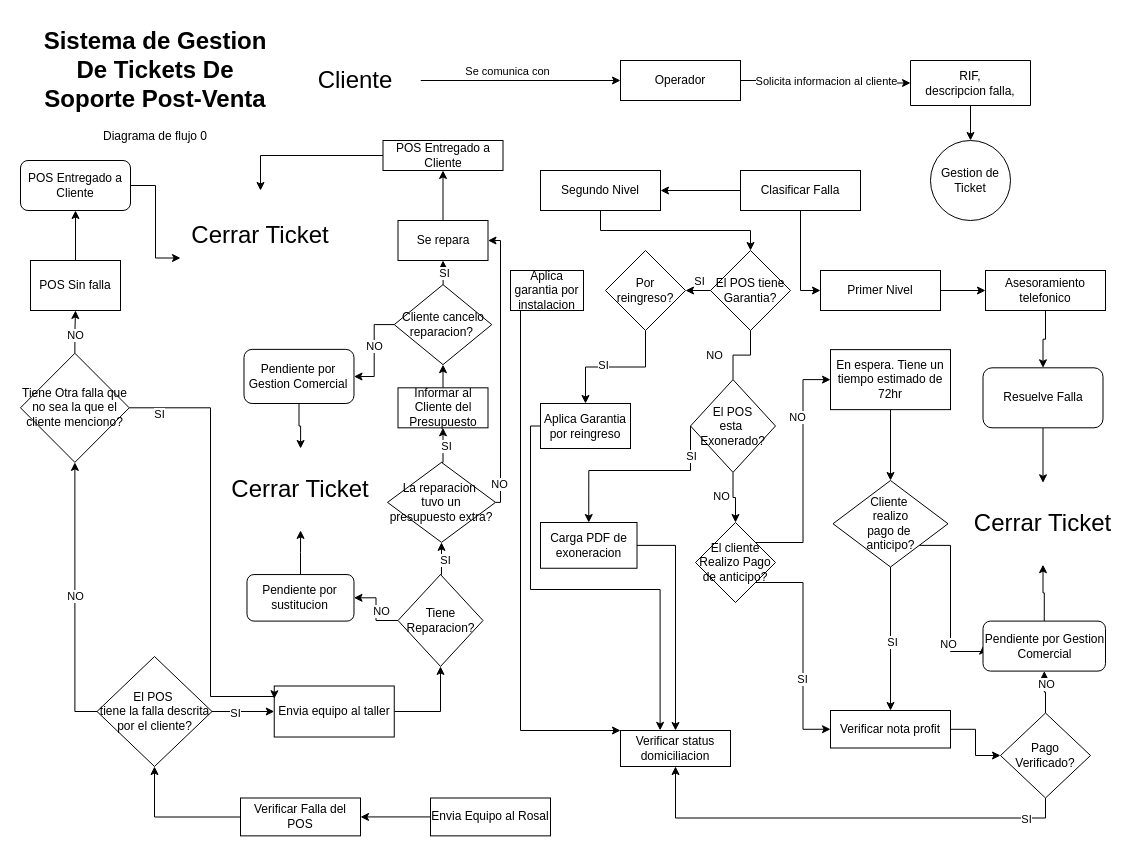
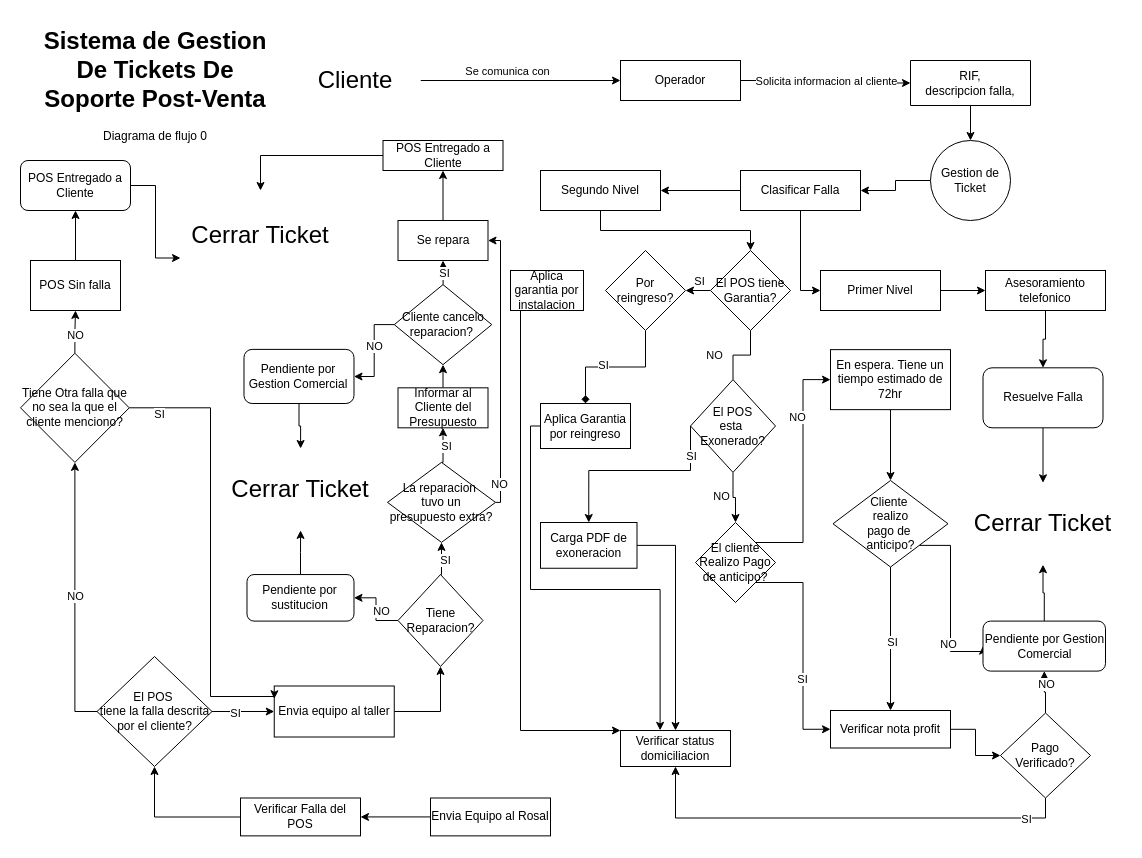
none -> (896, 182)
(586, 395) -> (586, 394)
